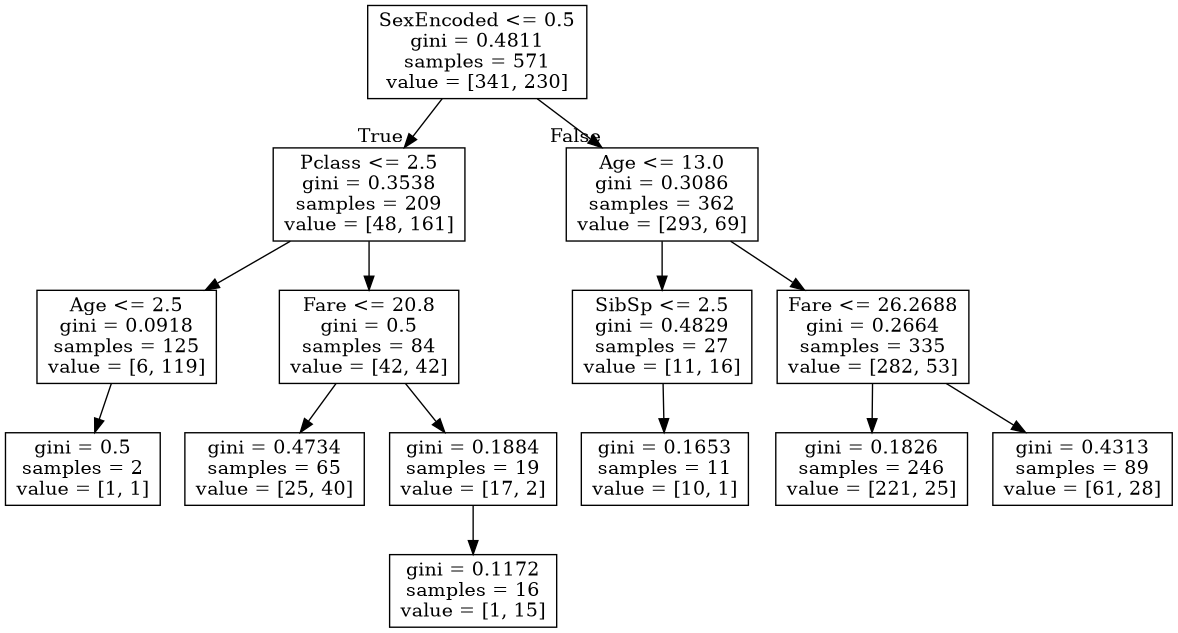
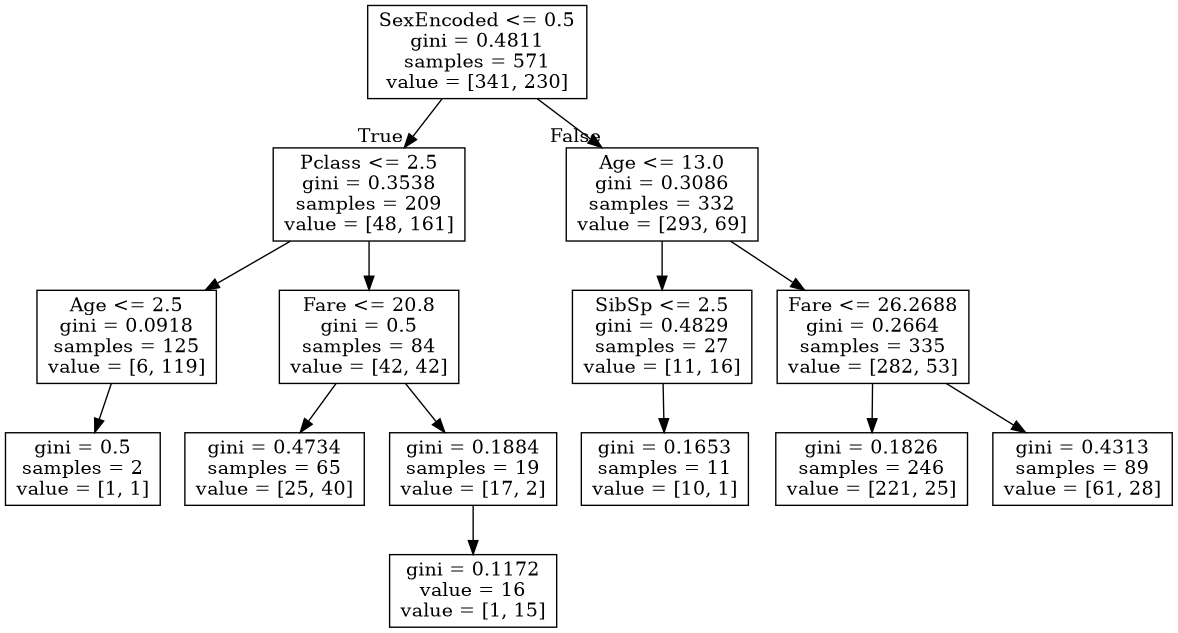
(662, 194) -> (662, 194)
(473, 591) -> (473, 591)
